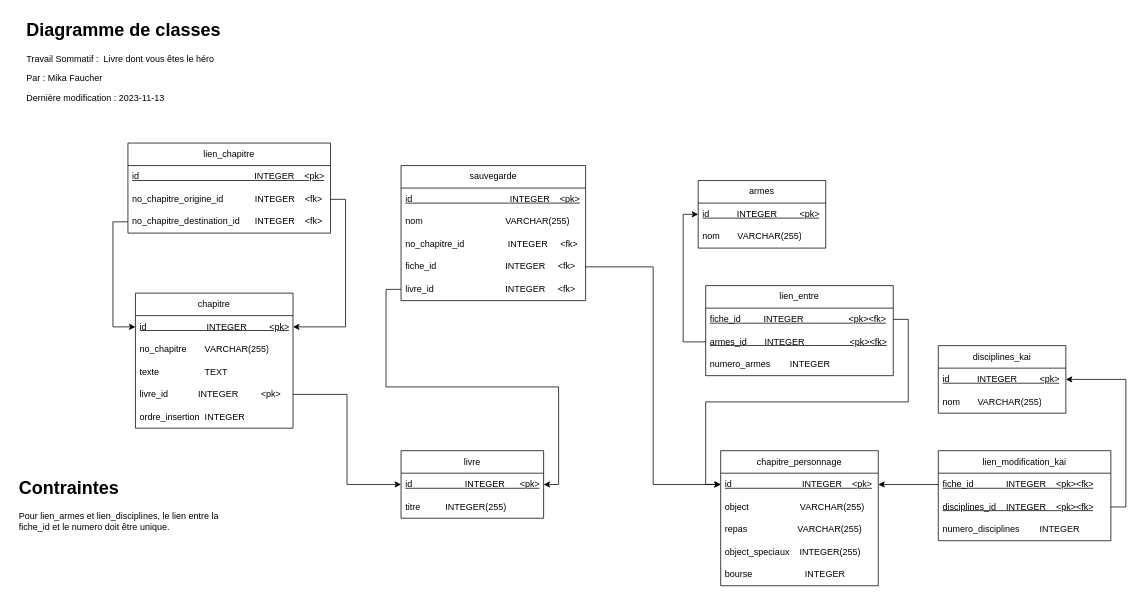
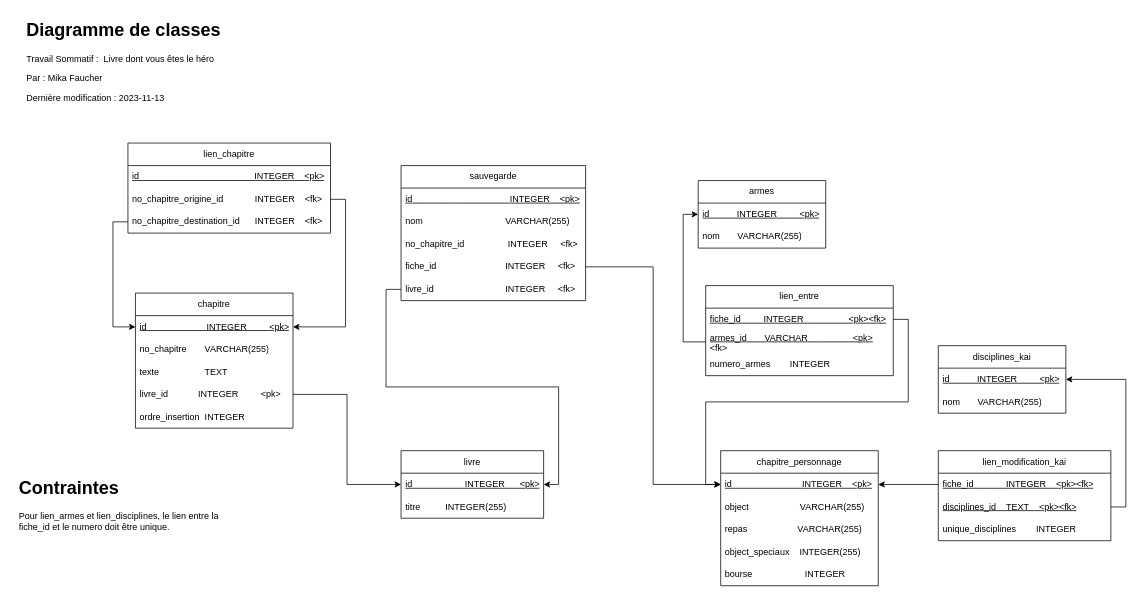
(800, 342) -> (800, 342)
(1025, 507) -> (1022, 507)
(1020, 529) -> (1019, 529)
